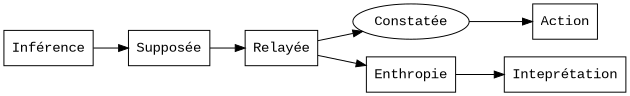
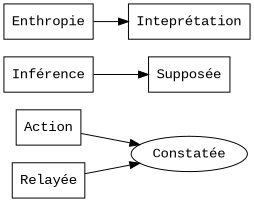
(496, 22) -> (105, 138)
(223, 48) -> none
(337, 59) -> none
